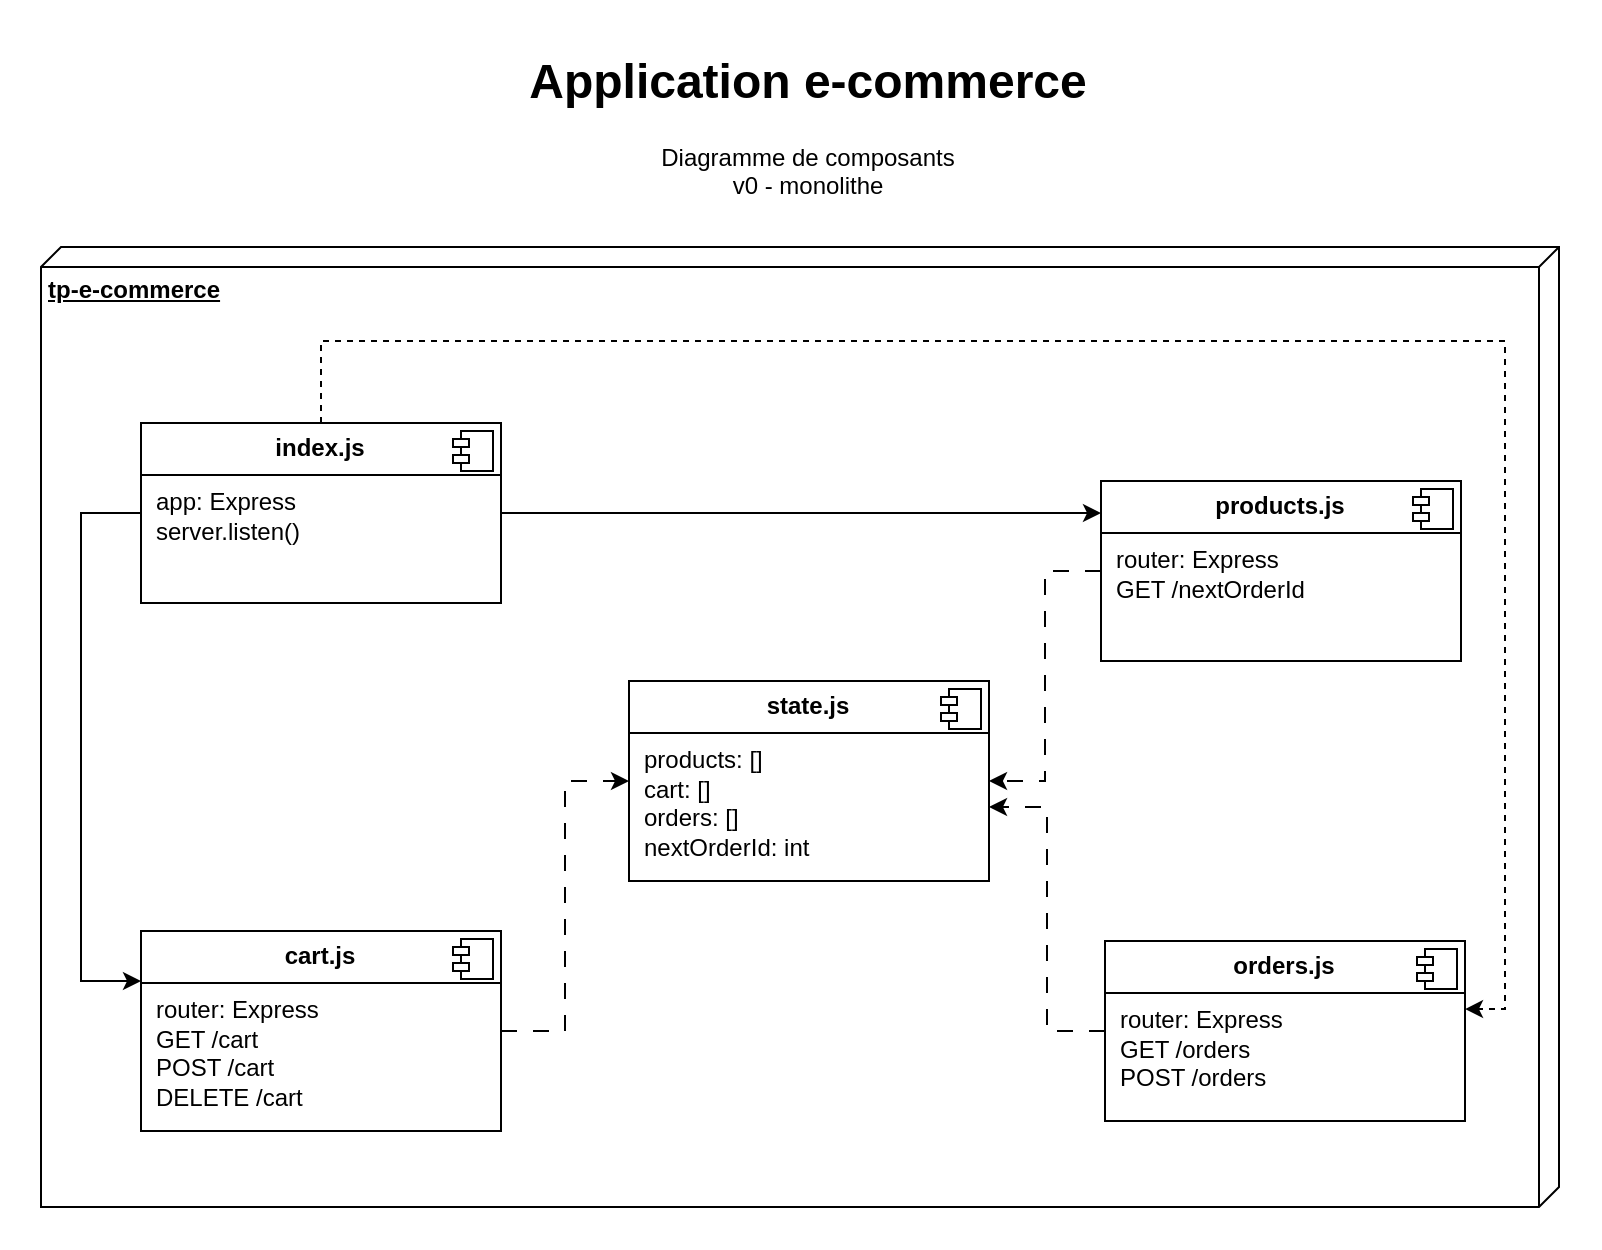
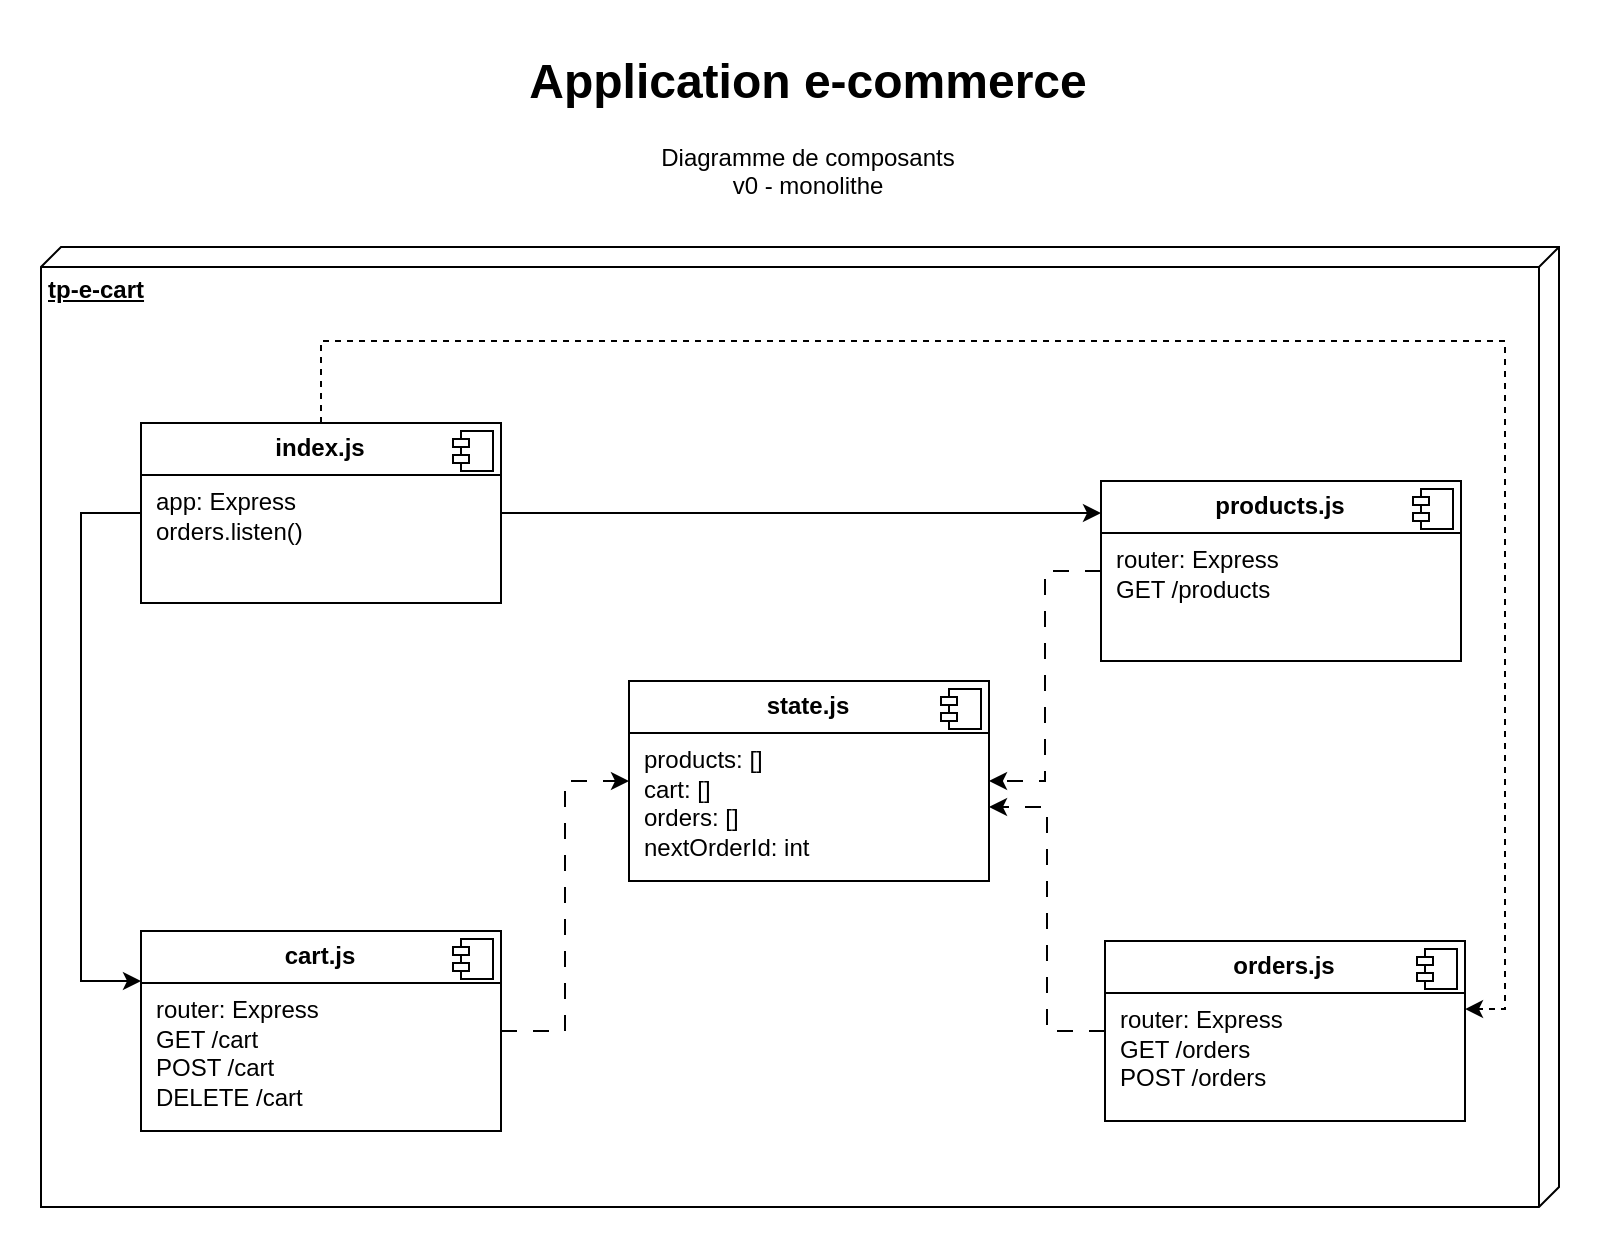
(136, 291) -> (109, 291)
(232, 423) -> (232, 423)
(1205, 481) -> (1196, 481)
